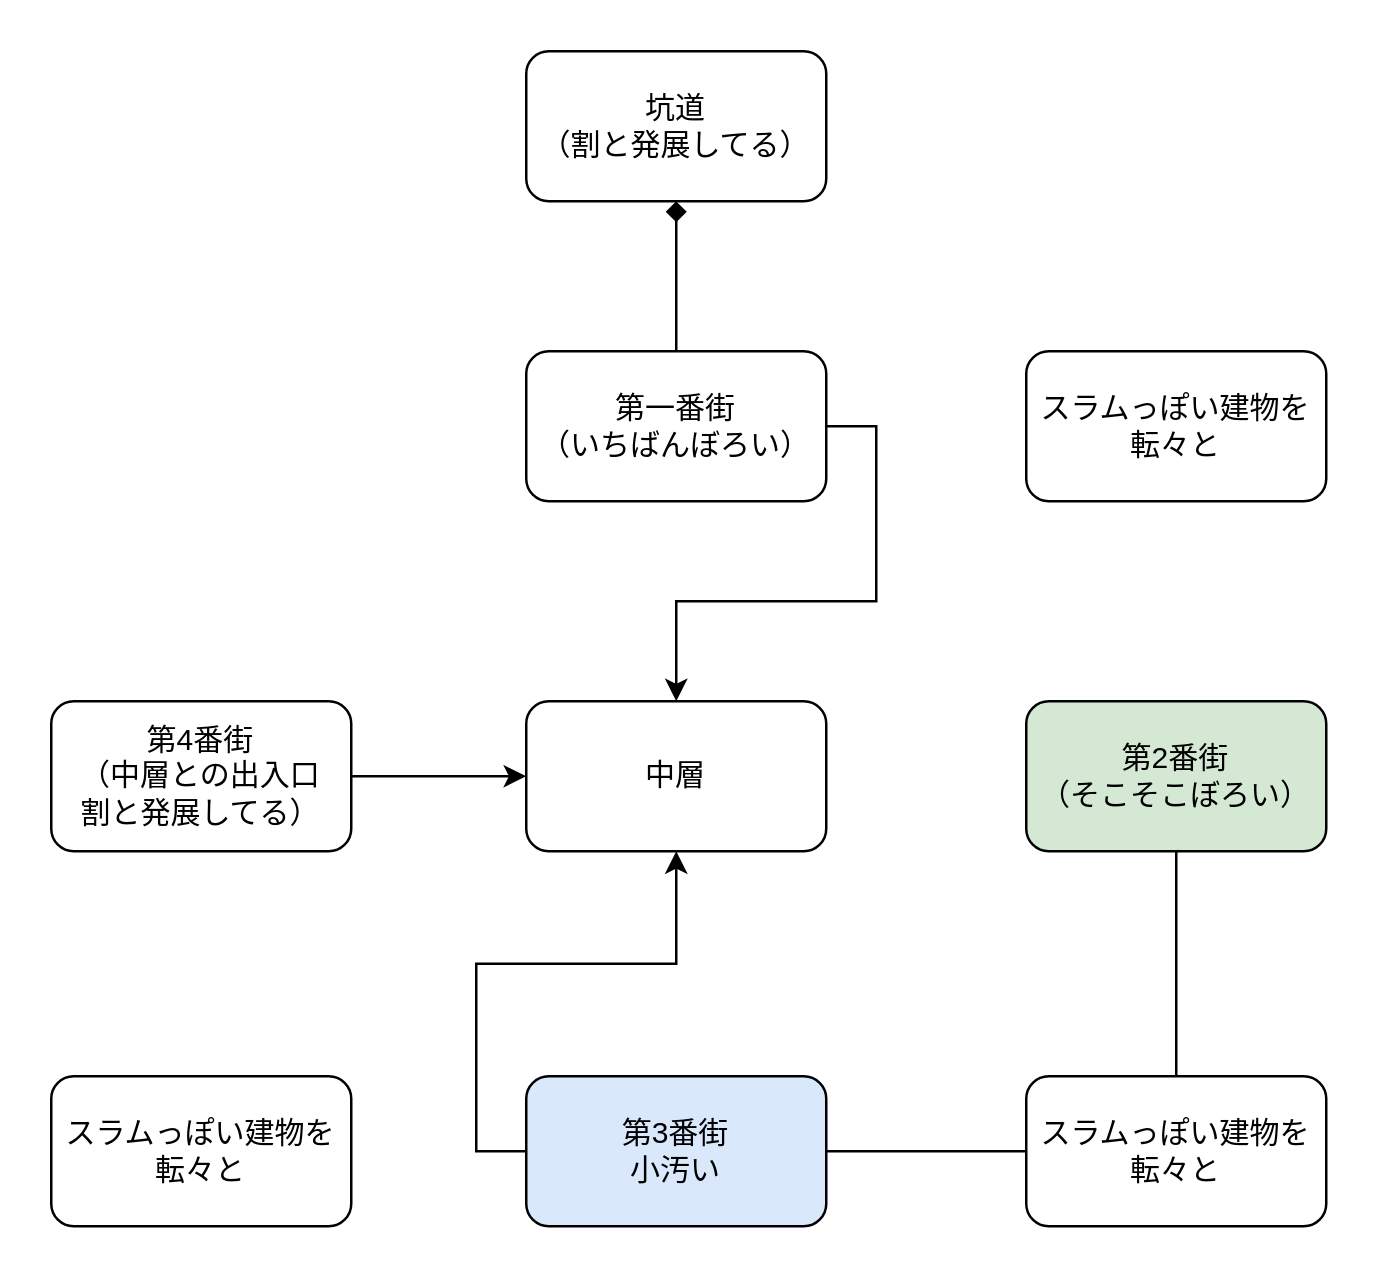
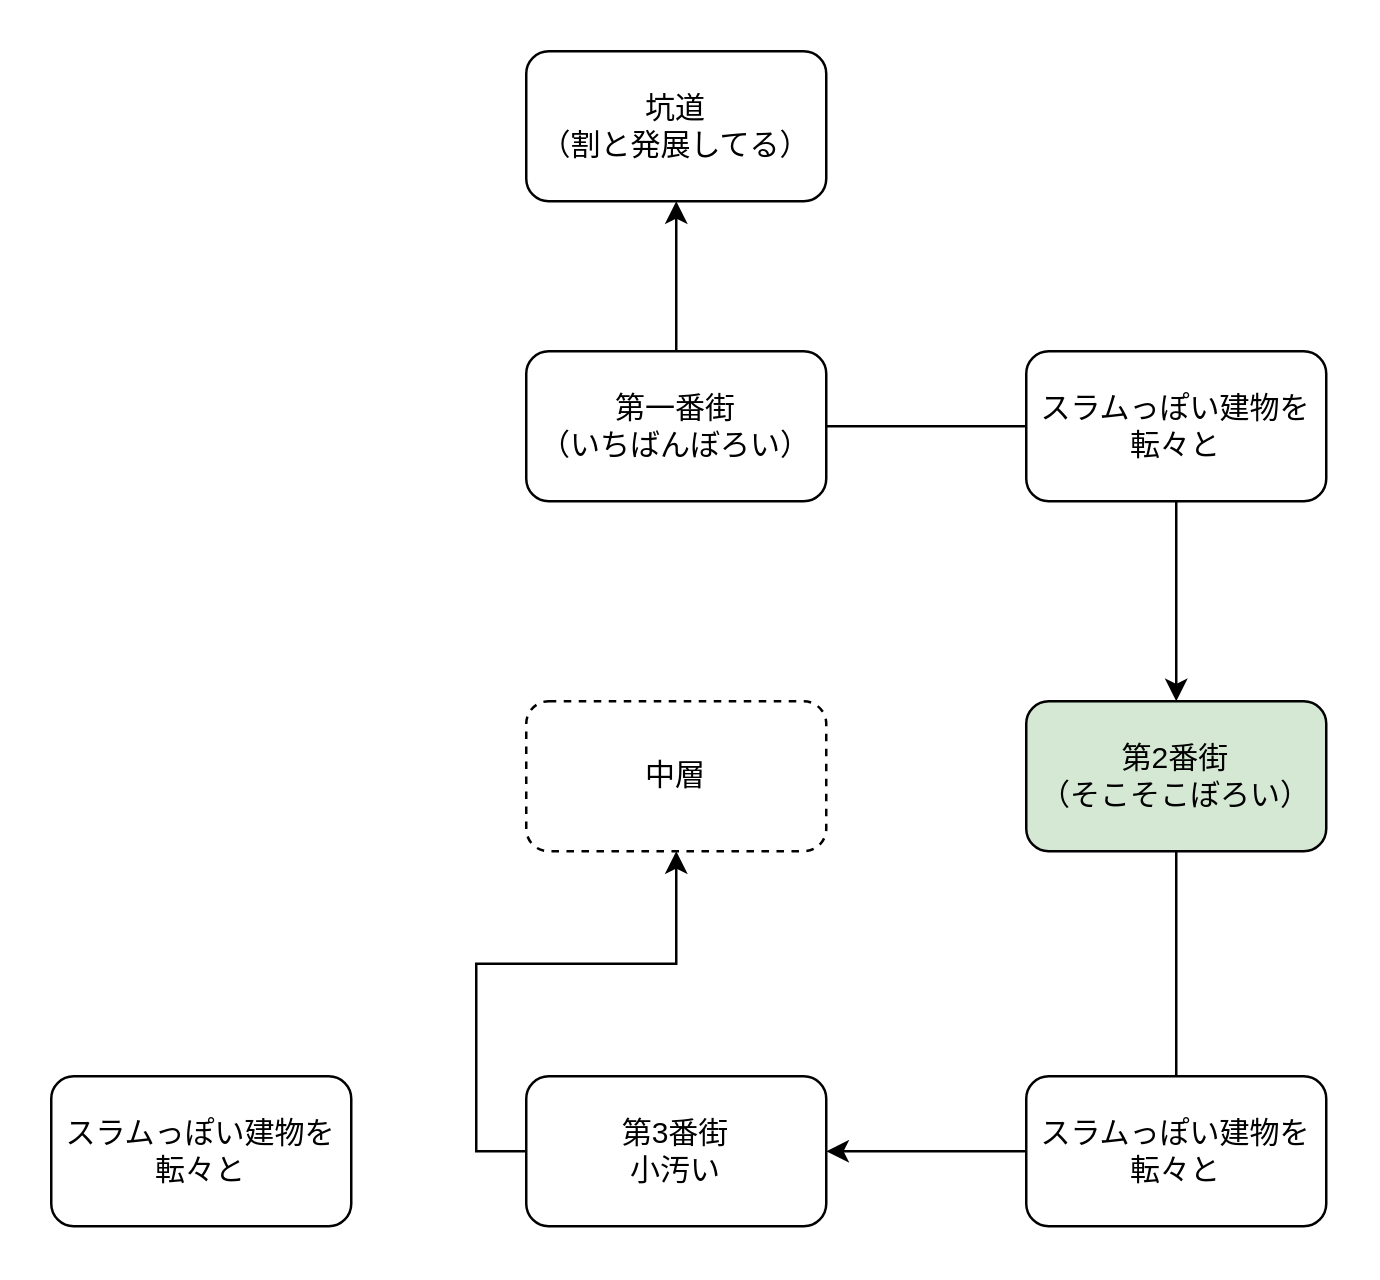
(676, 222) -> (676, 220)
(823, 601) -> (1176, 593)
(201, 776) -> none
(430, 776) -> none
(676, 776) -> (676, 776)
(676, 1151) -> (676, 1151)
(837, 1151) -> (844, 1151)
